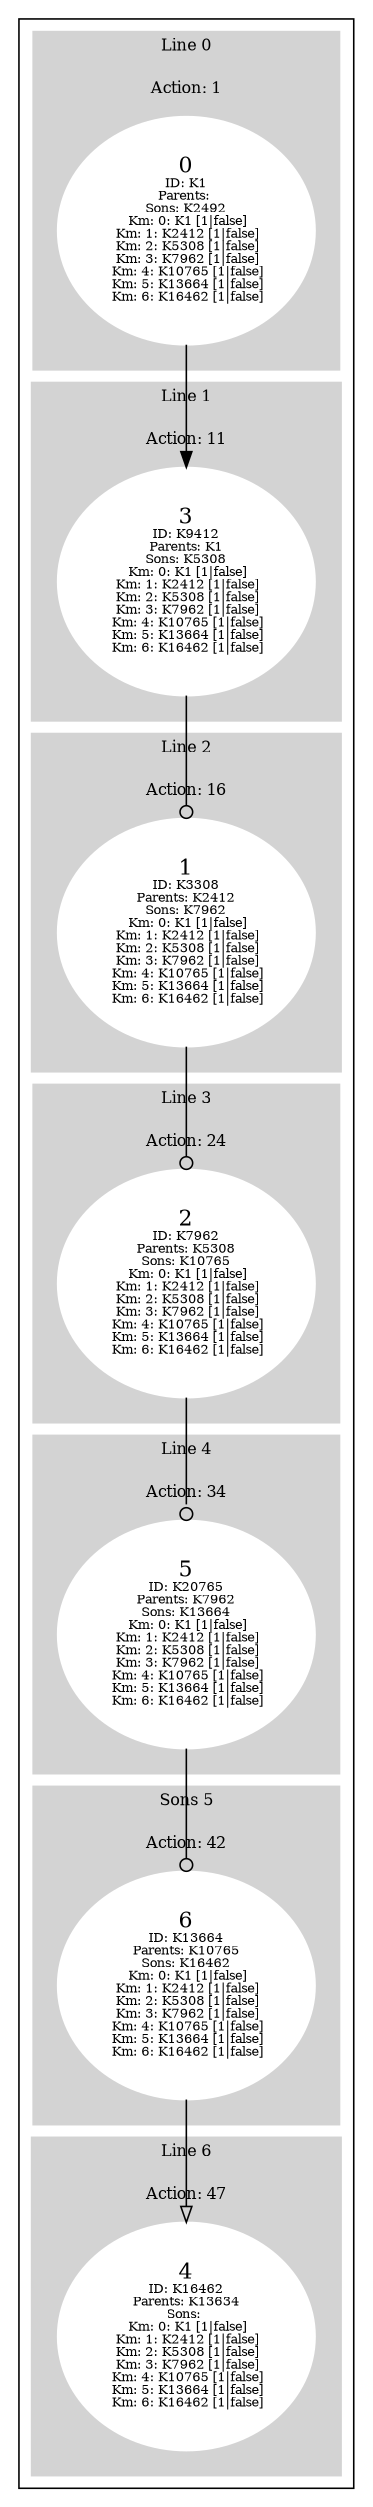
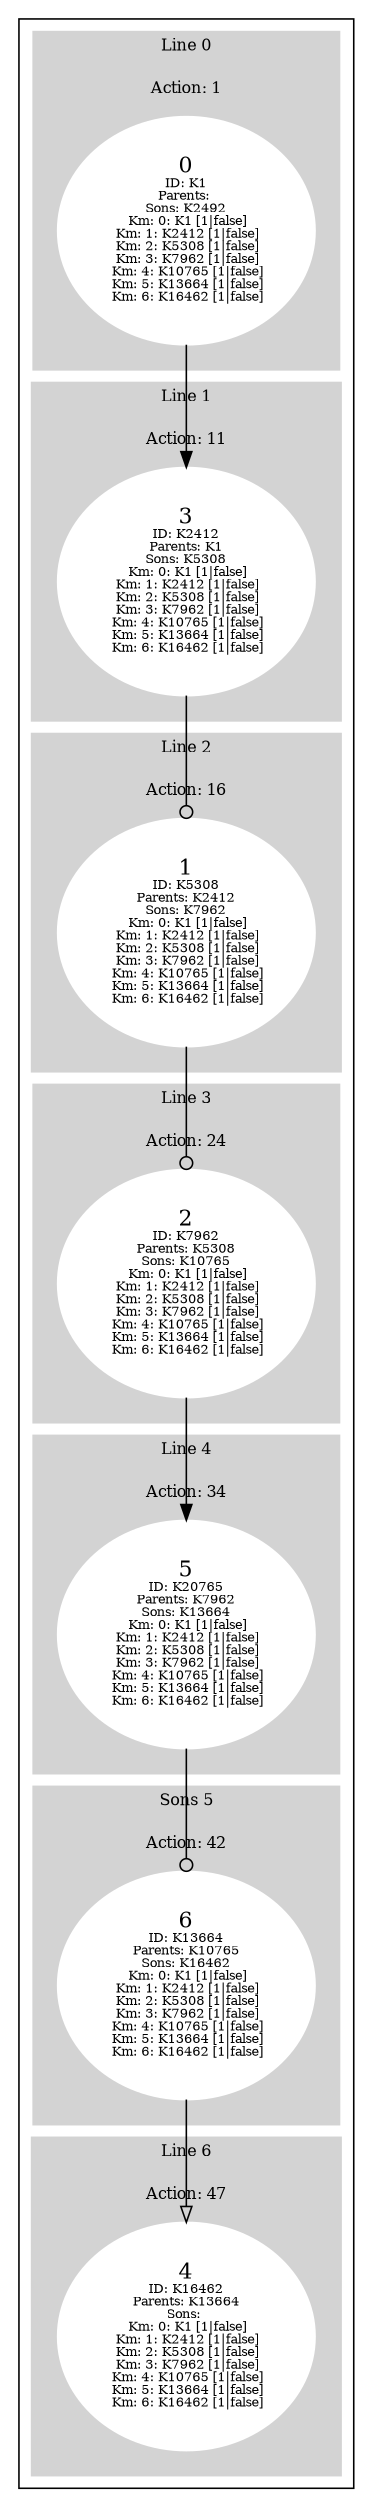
(186, 534) -> (186, 534)
(186, 885) -> (186, 885)
(186, 1451) -> (186, 1451)
(186, 2302) -> (186, 2302)
